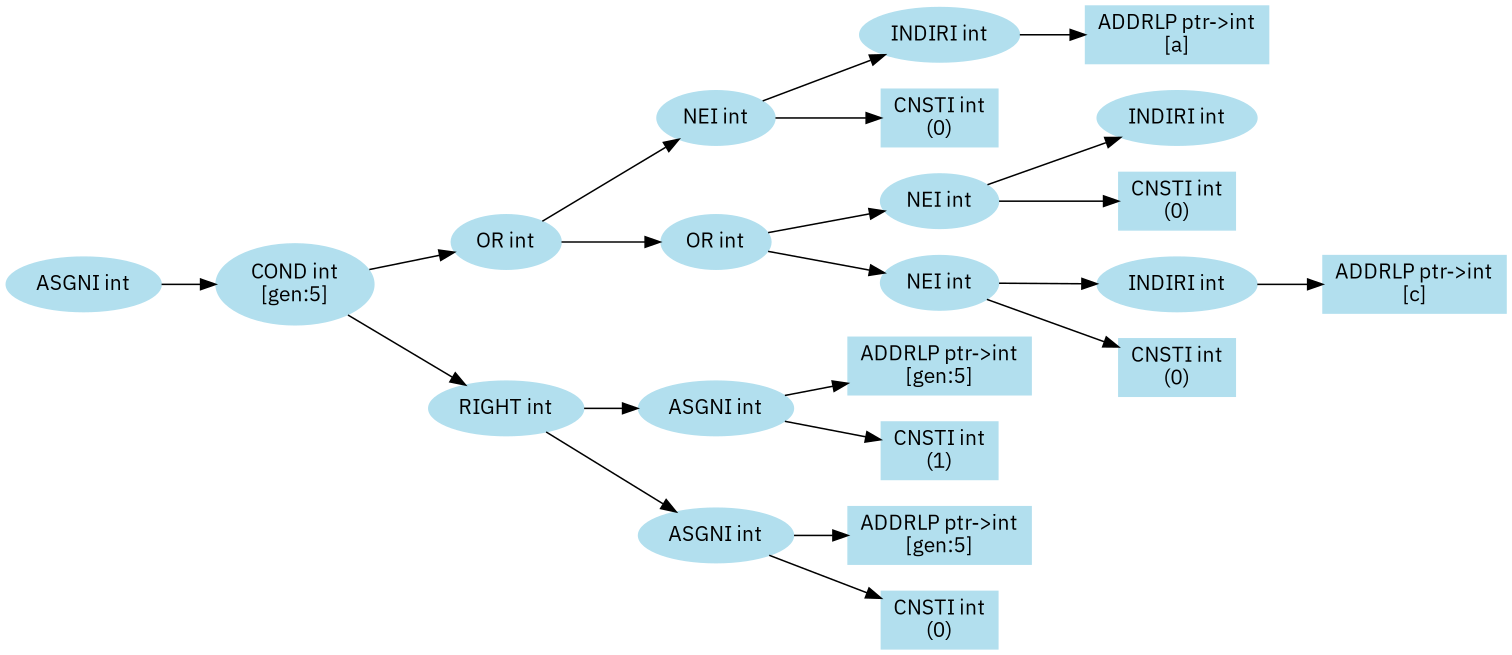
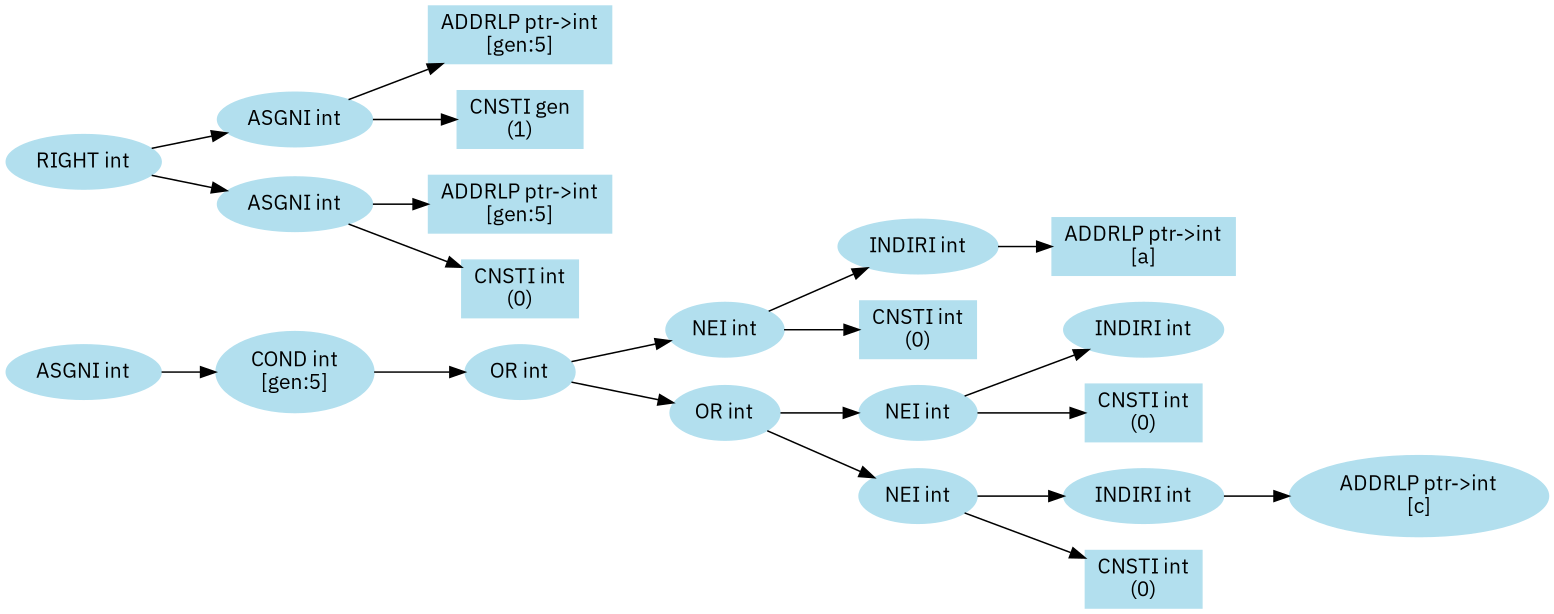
(1415, 284) -> (1419, 496)
(400, 346) -> none
(940, 451) -> (520, 119)
